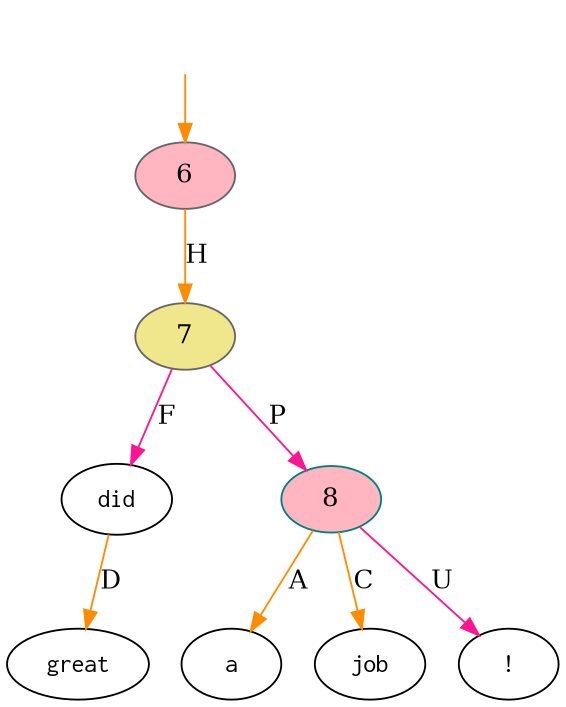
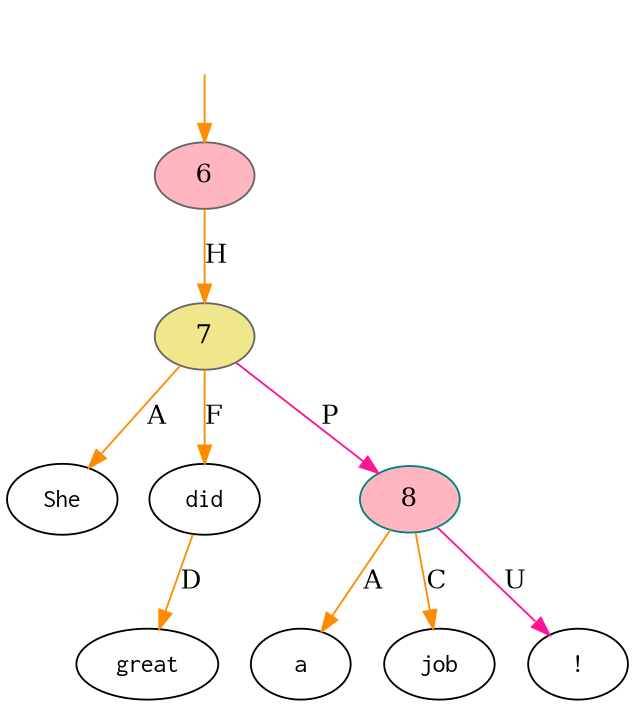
(155, 408) -> (205, 407)
none -> (62, 499)
